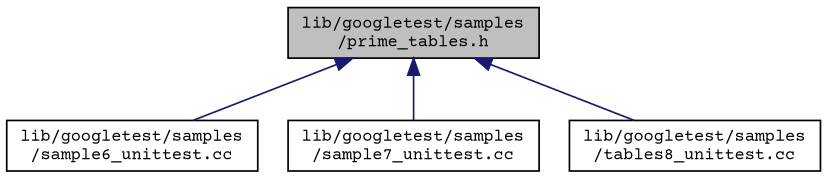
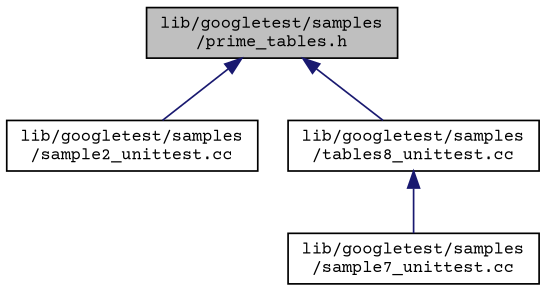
(414, 98) -> (414, 211)
(132, 146) -> (132, 146)
